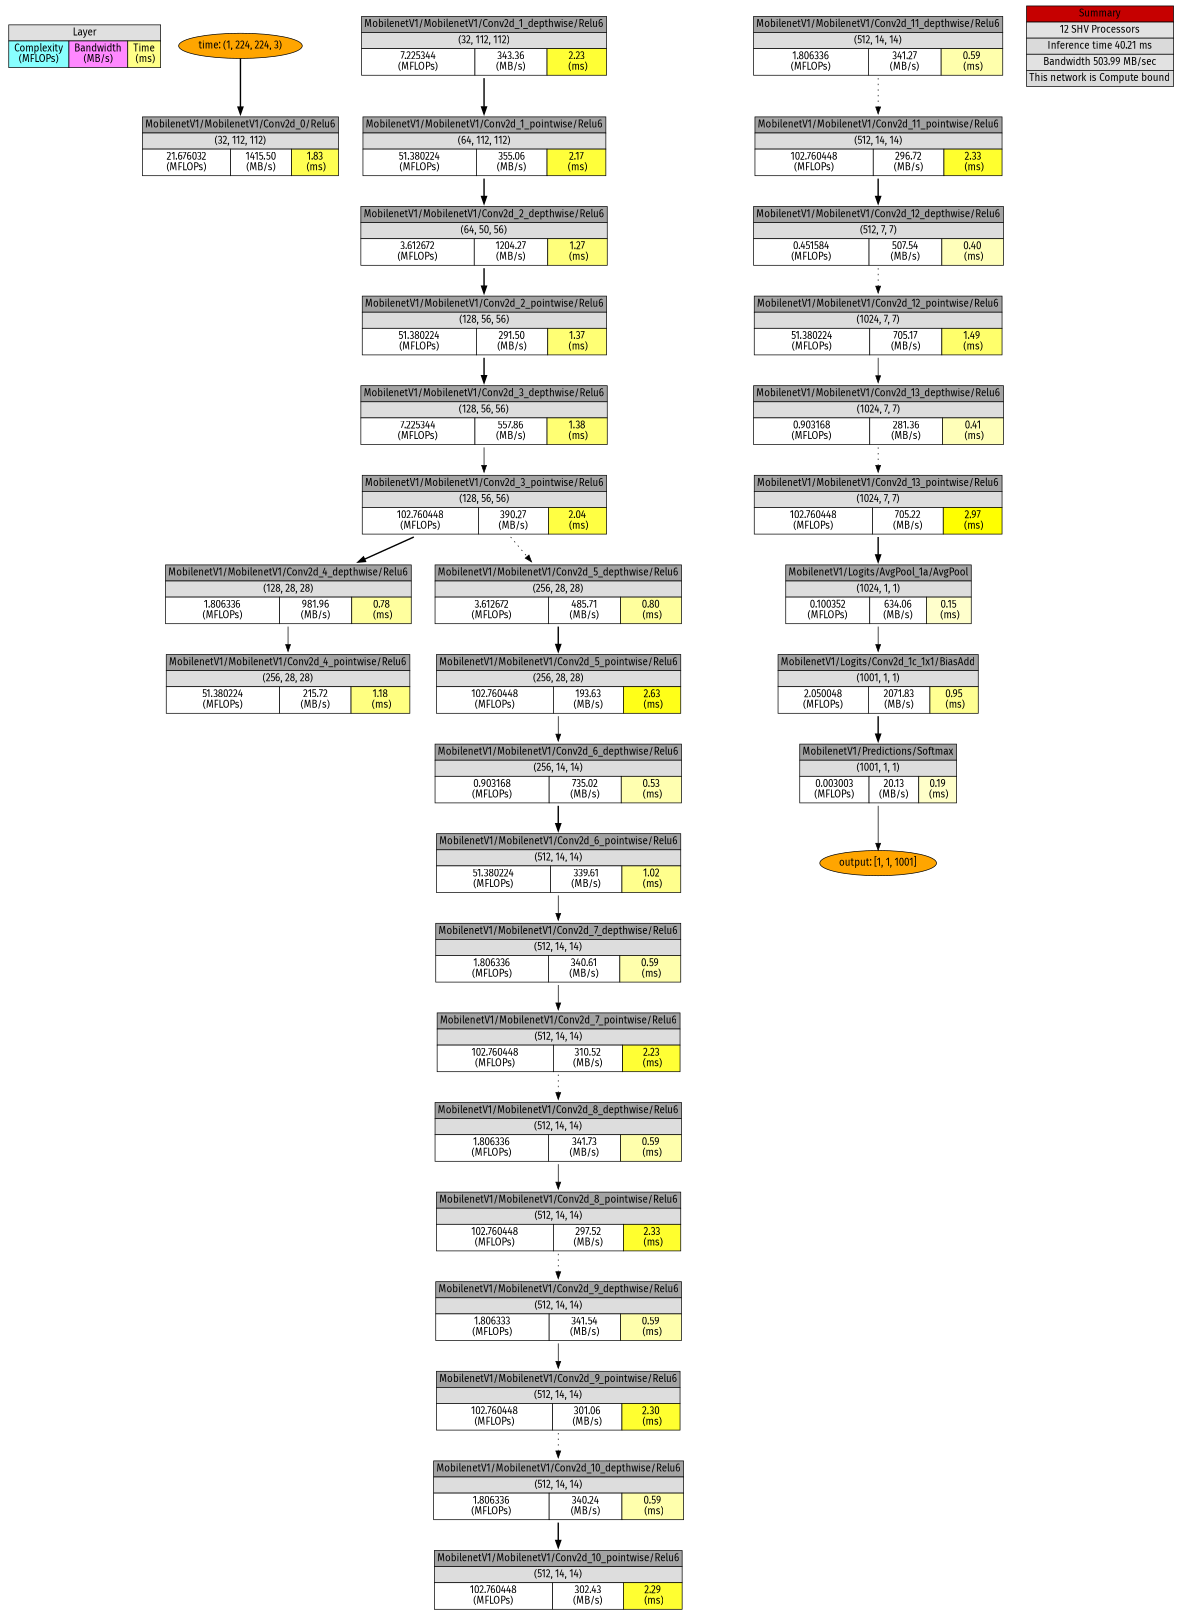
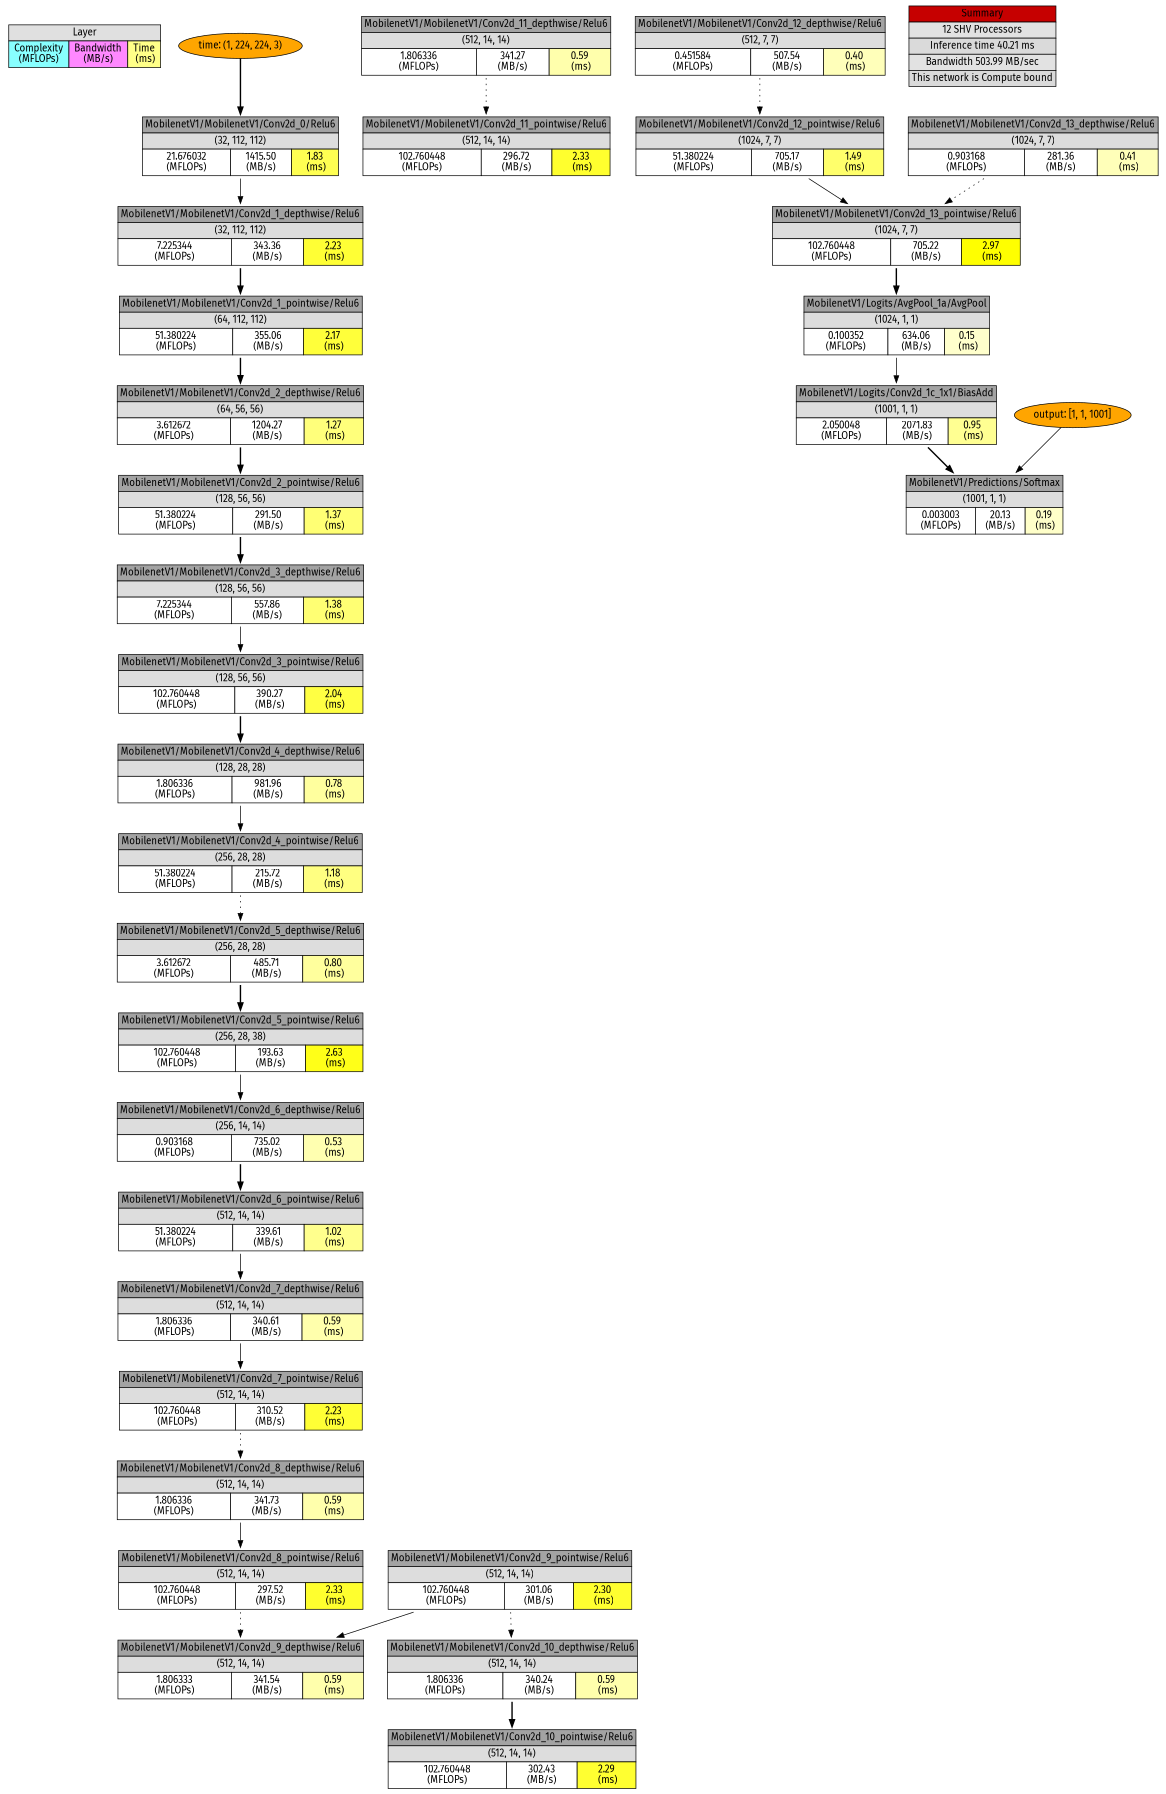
none -> (240, 187)
(878, 187) -> none
(484, 230) -> (240, 410)
(878, 367) -> (825, 189)
(519, 547) -> (240, 904)
(559, 678) -> (241, 1037)
(878, 825) -> (1041, 447)
(558, 1352) -> (379, 1624)
